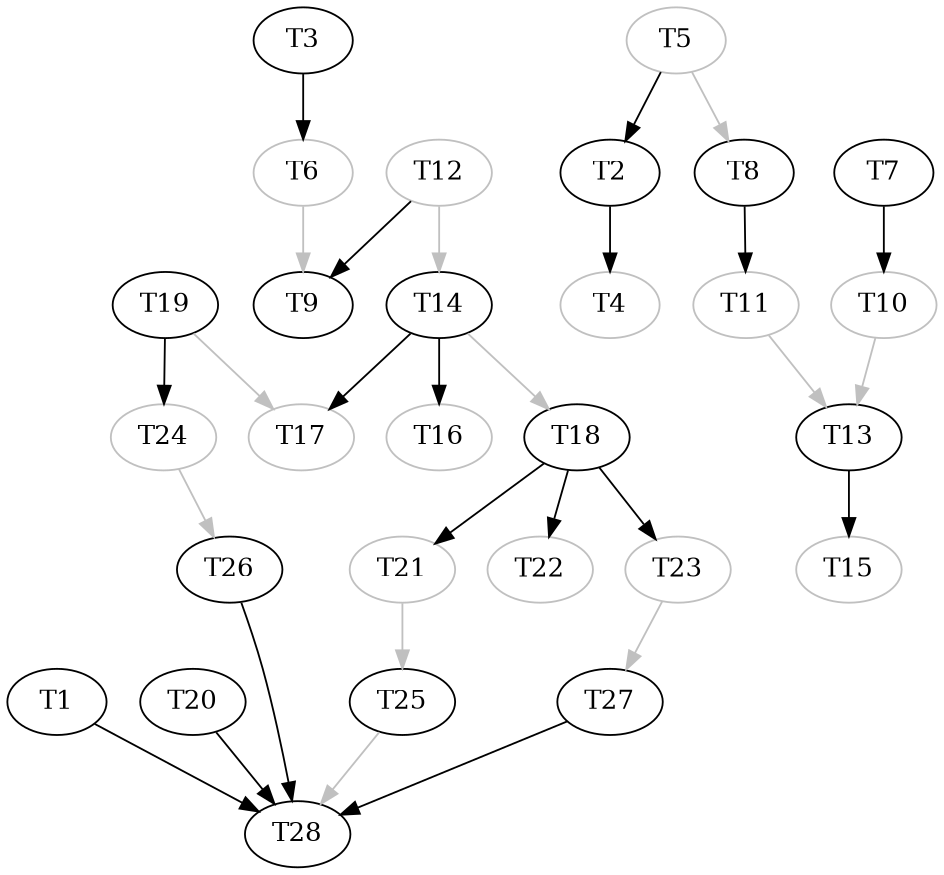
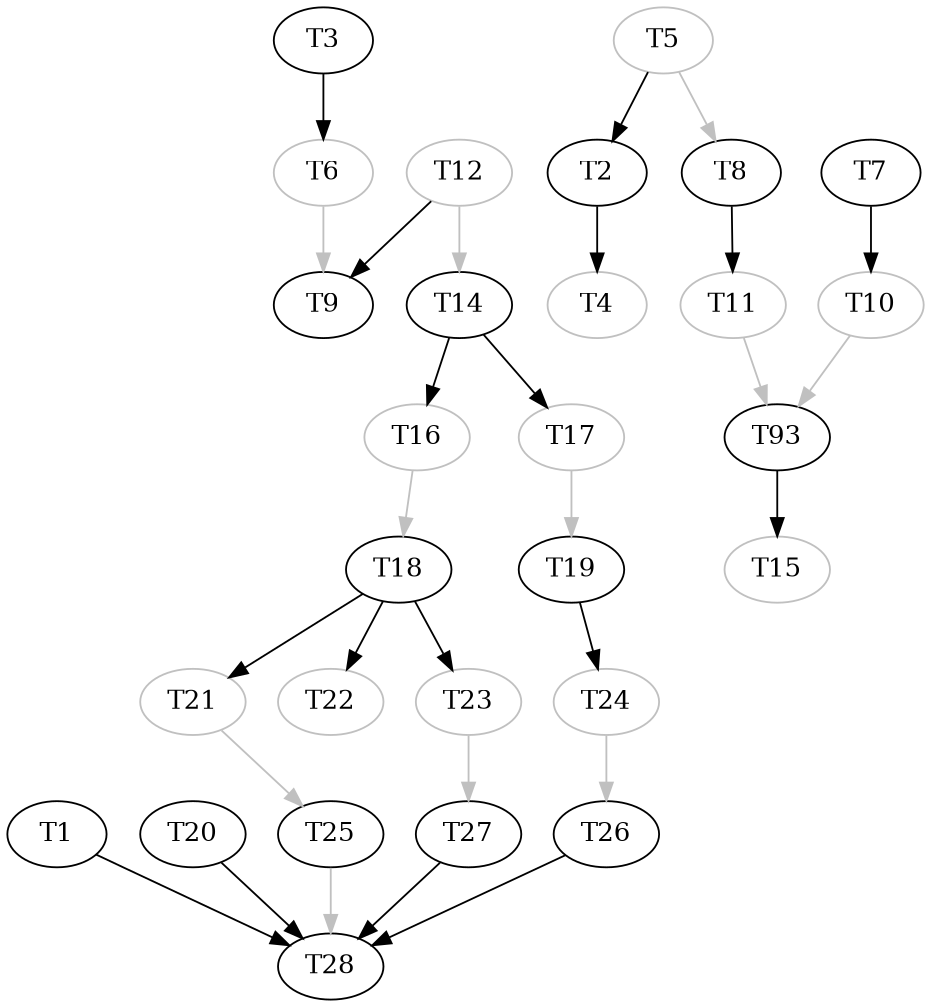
(227, 365) -> (571, 494)
(502, 365) -> (409, 494)
(849, 437) -> (777, 437)
